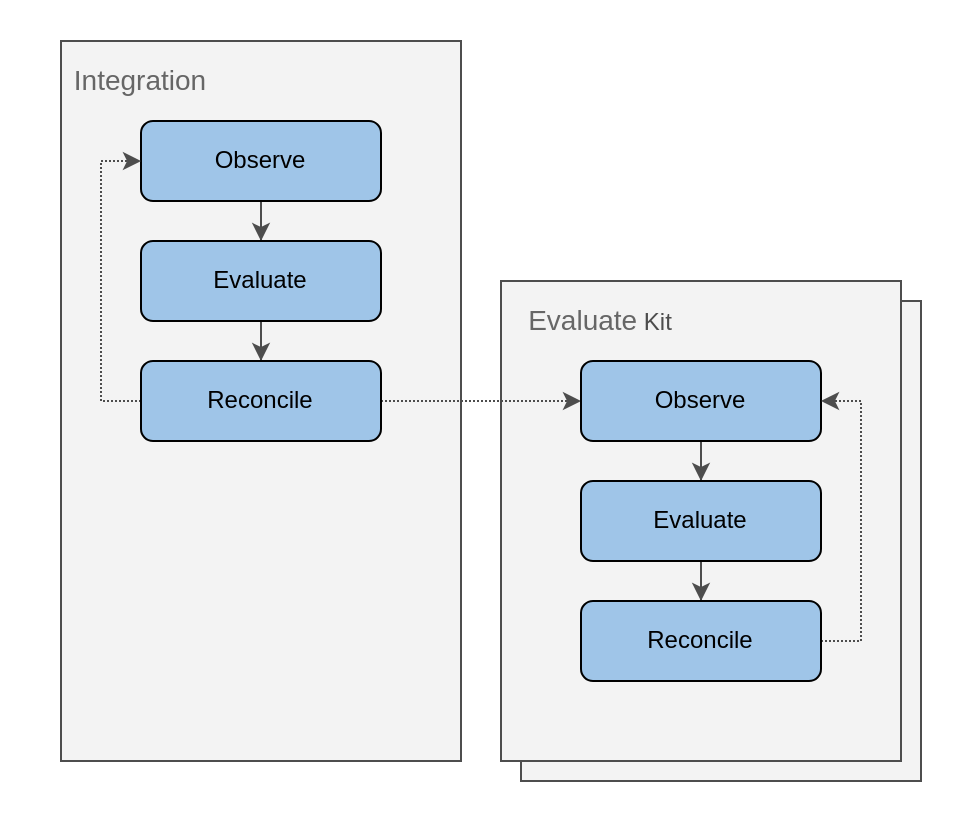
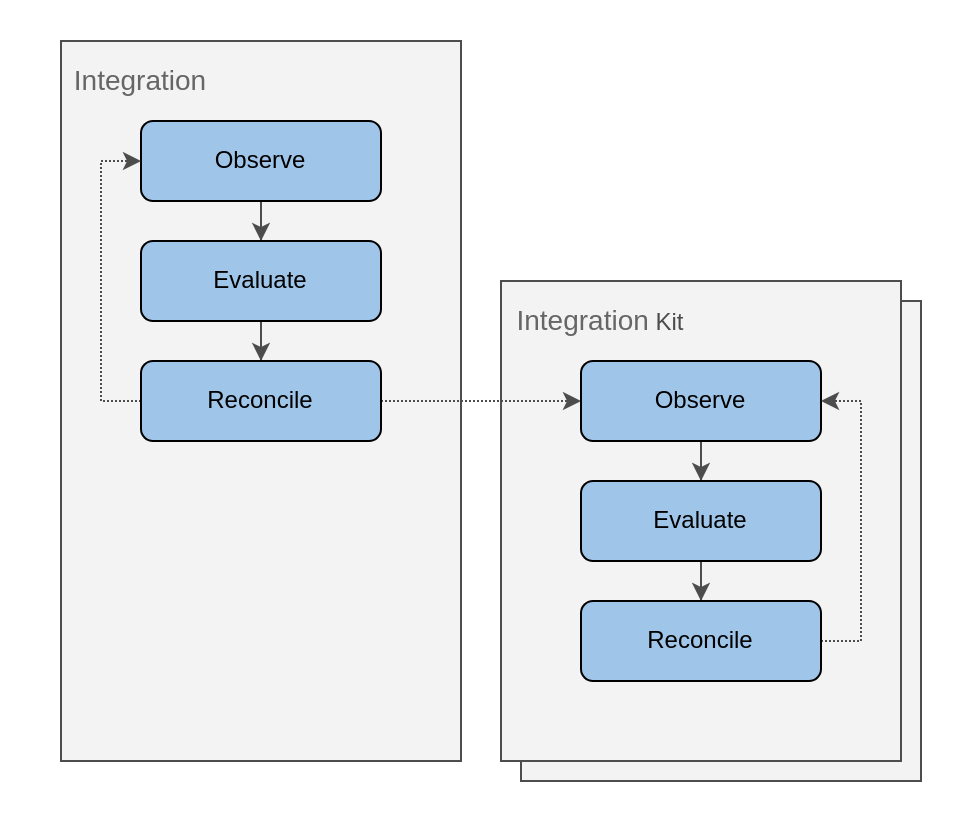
(601, 321) -> (601, 321)
